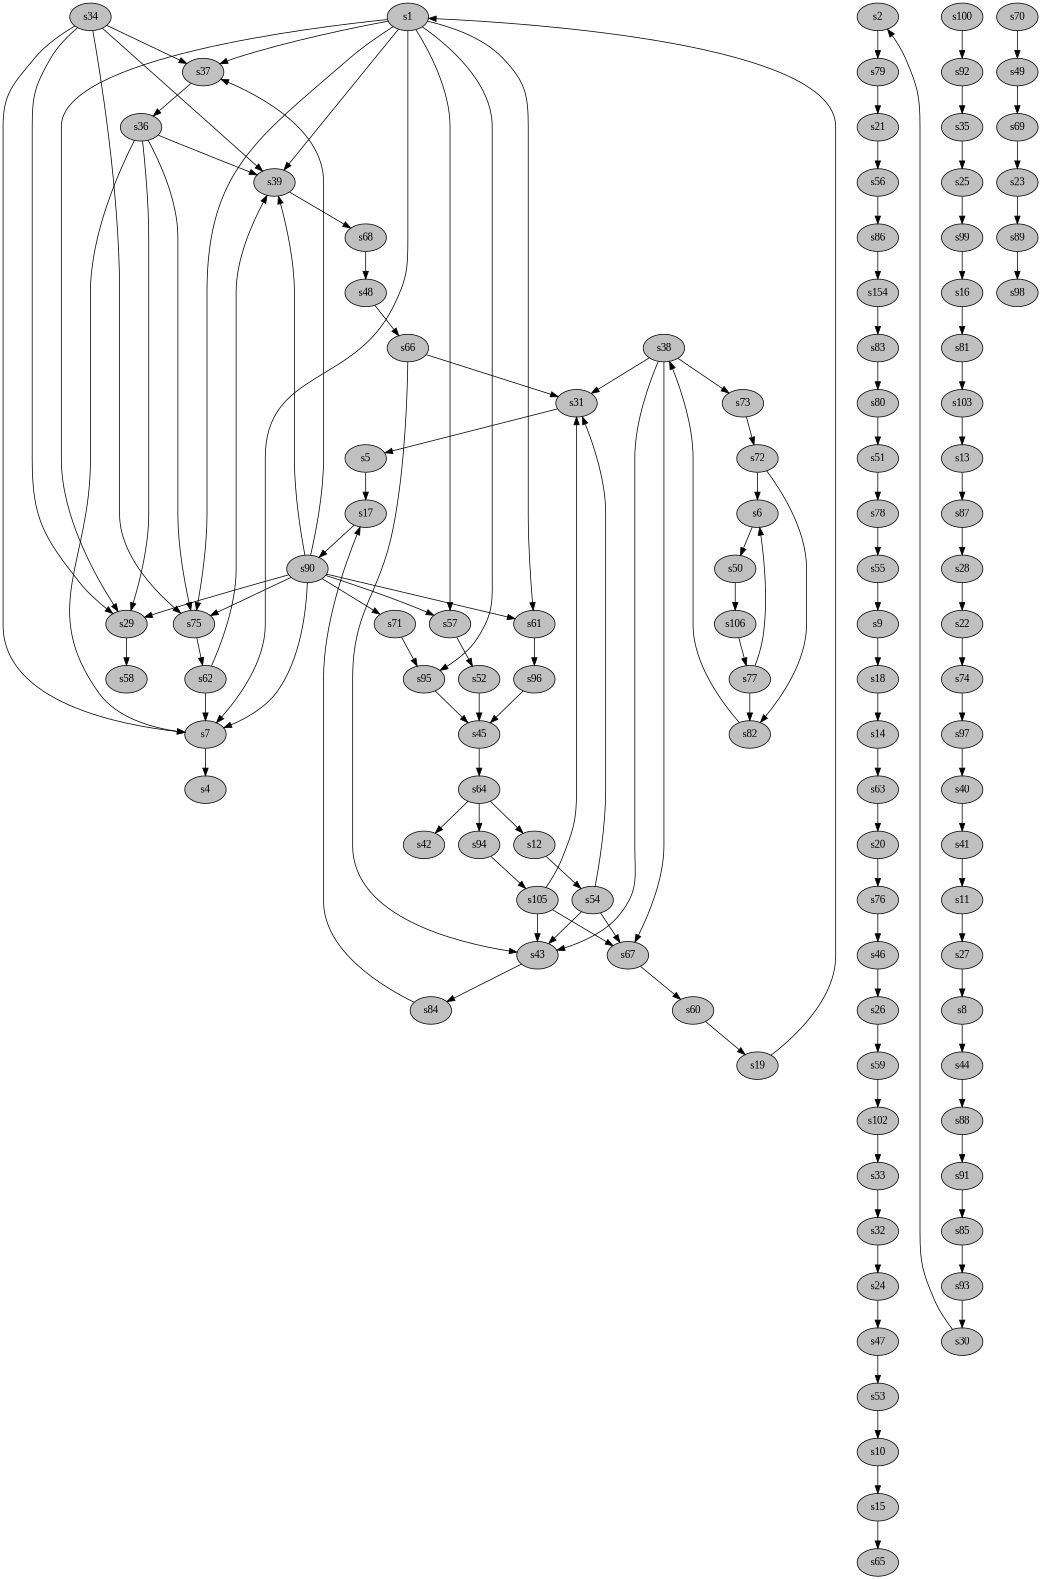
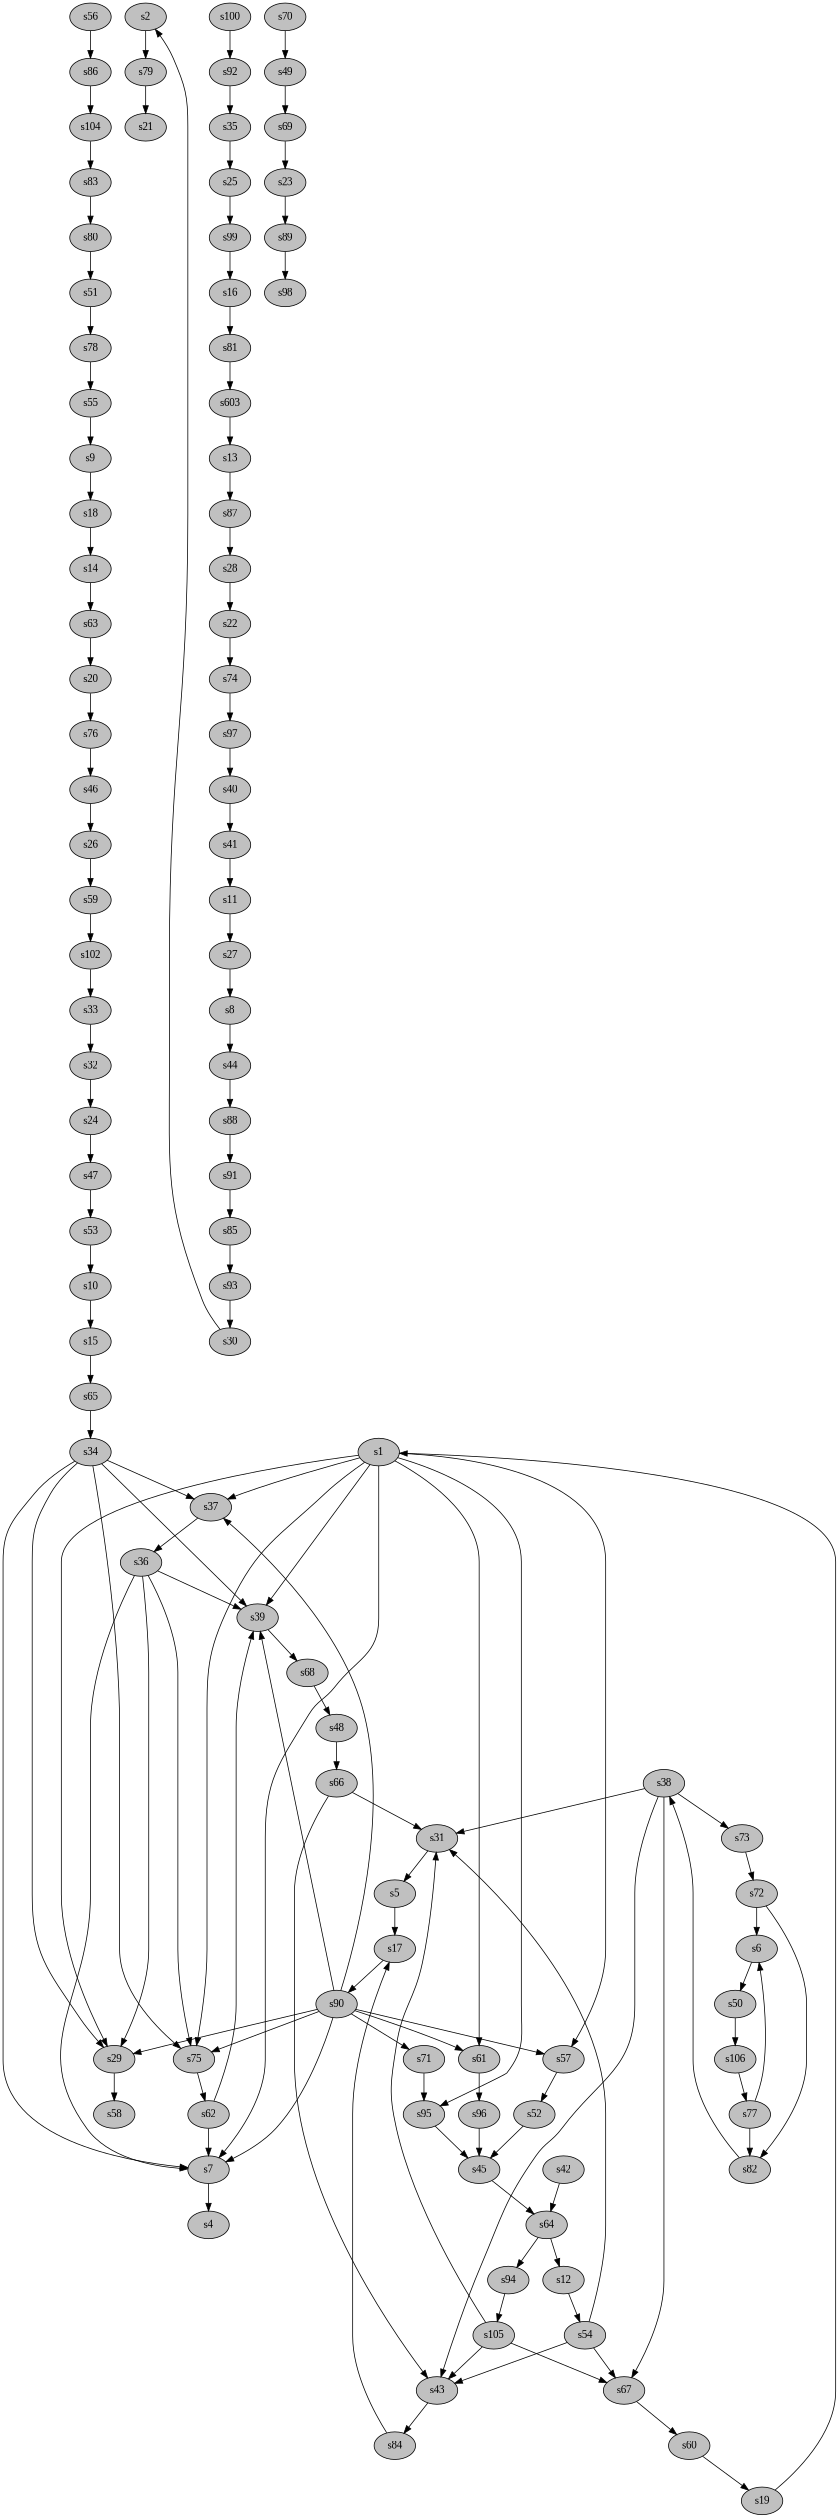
(878, 151) -> none
(878, 293) -> (90, 127)
(962, 403) -> (230, 403)
(454, 815) -> (556, 2194)
none -> (90, 1421)
